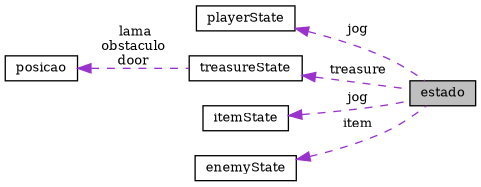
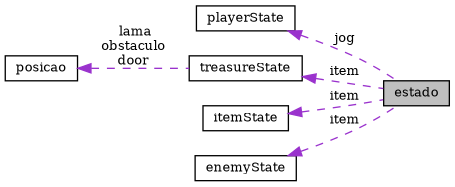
(356, 70) -> (343, 72)
(356, 98) -> (343, 97)
